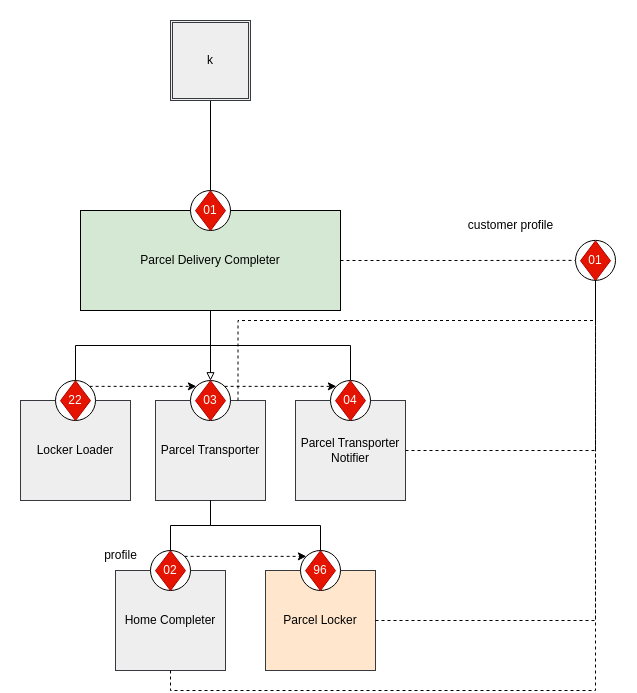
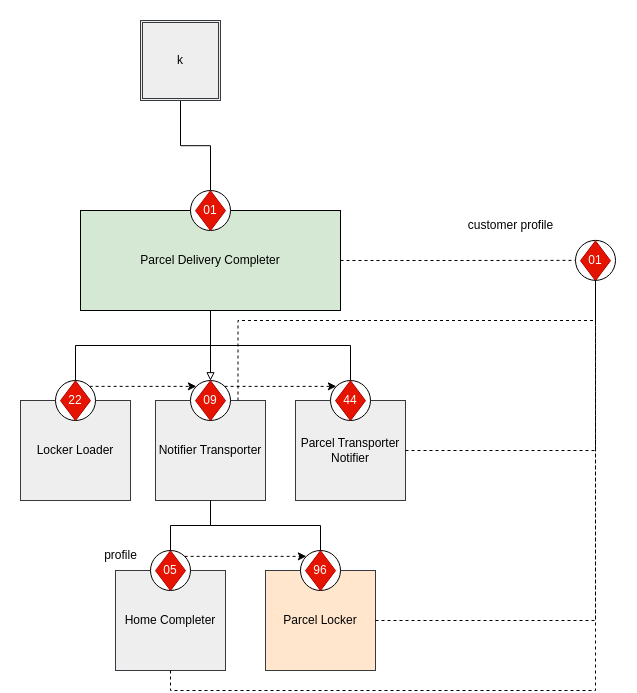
(211, 61) -> (181, 61)
(211, 401) -> (211, 401)
(351, 401) -> (351, 401)
(211, 451) -> (211, 451)
(171, 571) -> (171, 571)
